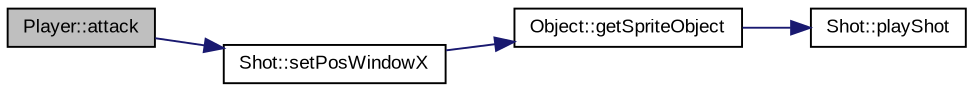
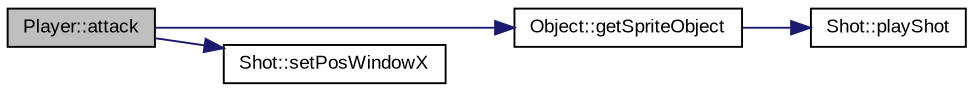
(471, 47) -> (325, 28)
